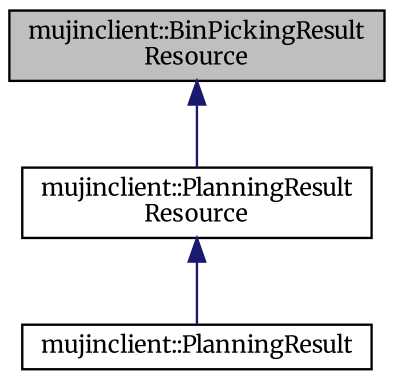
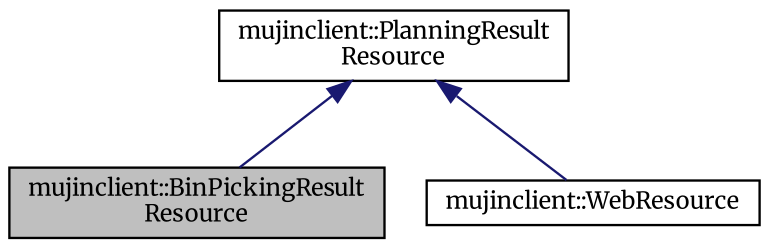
(197, 136) -> (286, 132)
(197, 347) -> (593, 203)
